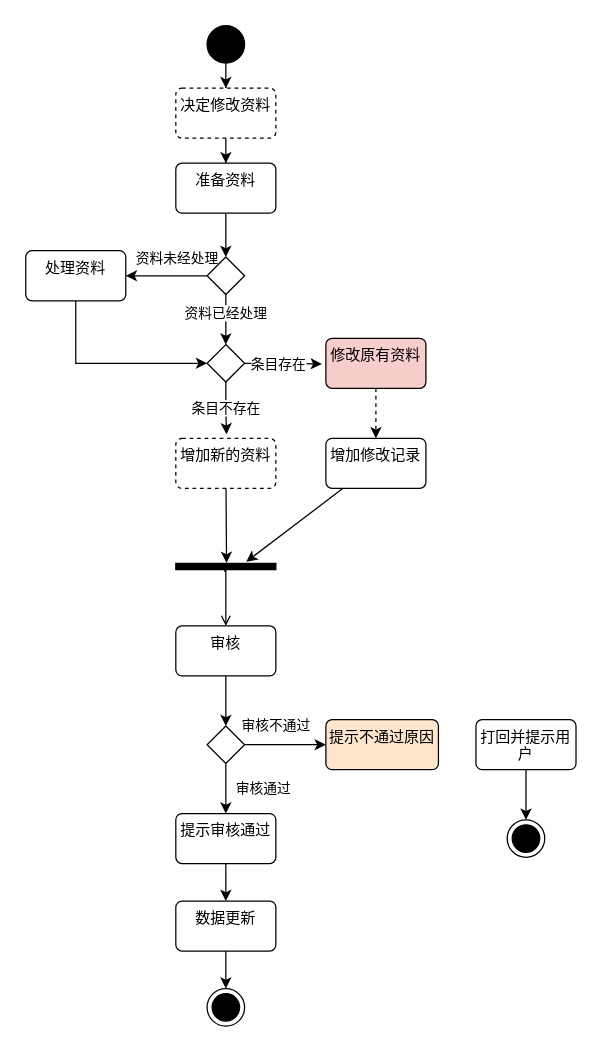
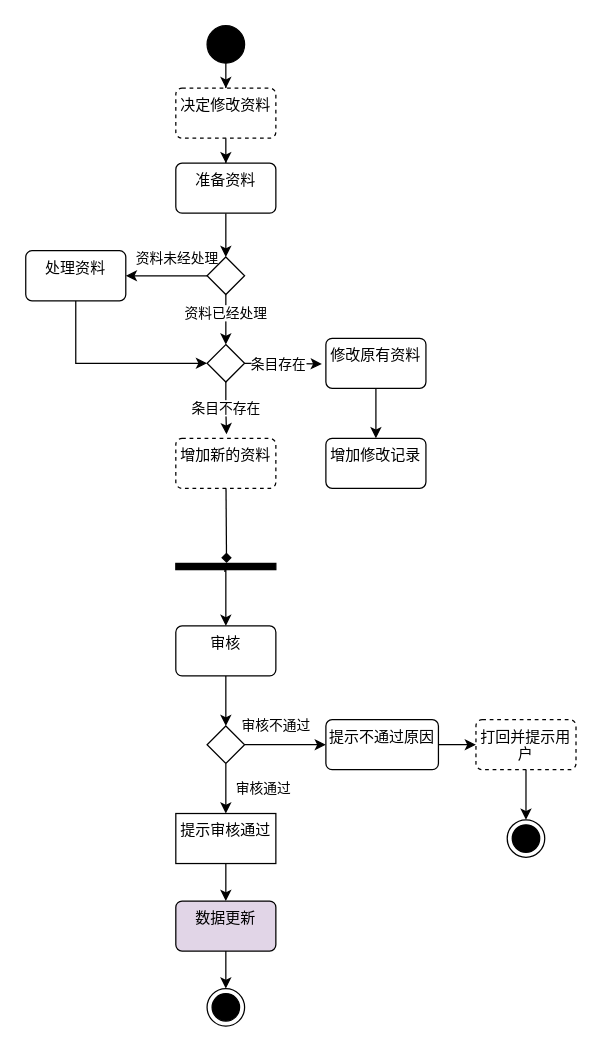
(376, 363) -> (376, 363)
(376, 408) -> (376, 408)
(298, 522) -> none
(226, 553) -> (226, 552)
(226, 618) -> (226, 616)
(382, 744) -> (382, 744)
none -> (461, 744)
(526, 744) -> (526, 744)
(226, 838) -> (226, 838)
(226, 926) -> (226, 926)
